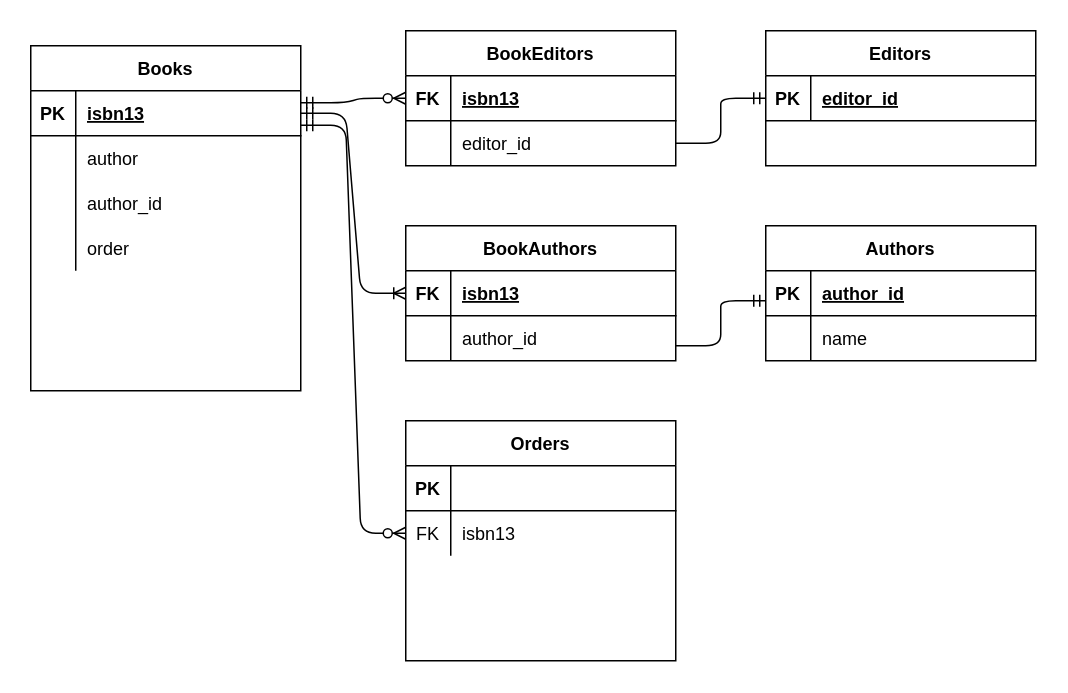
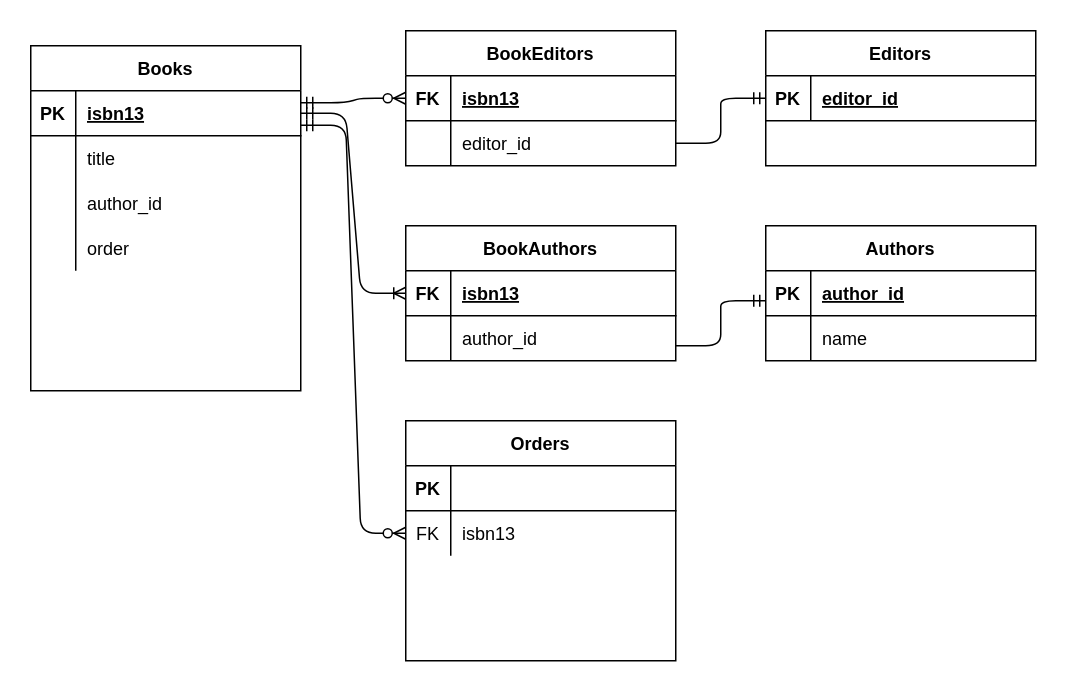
(117, 159) -> (108, 159)
